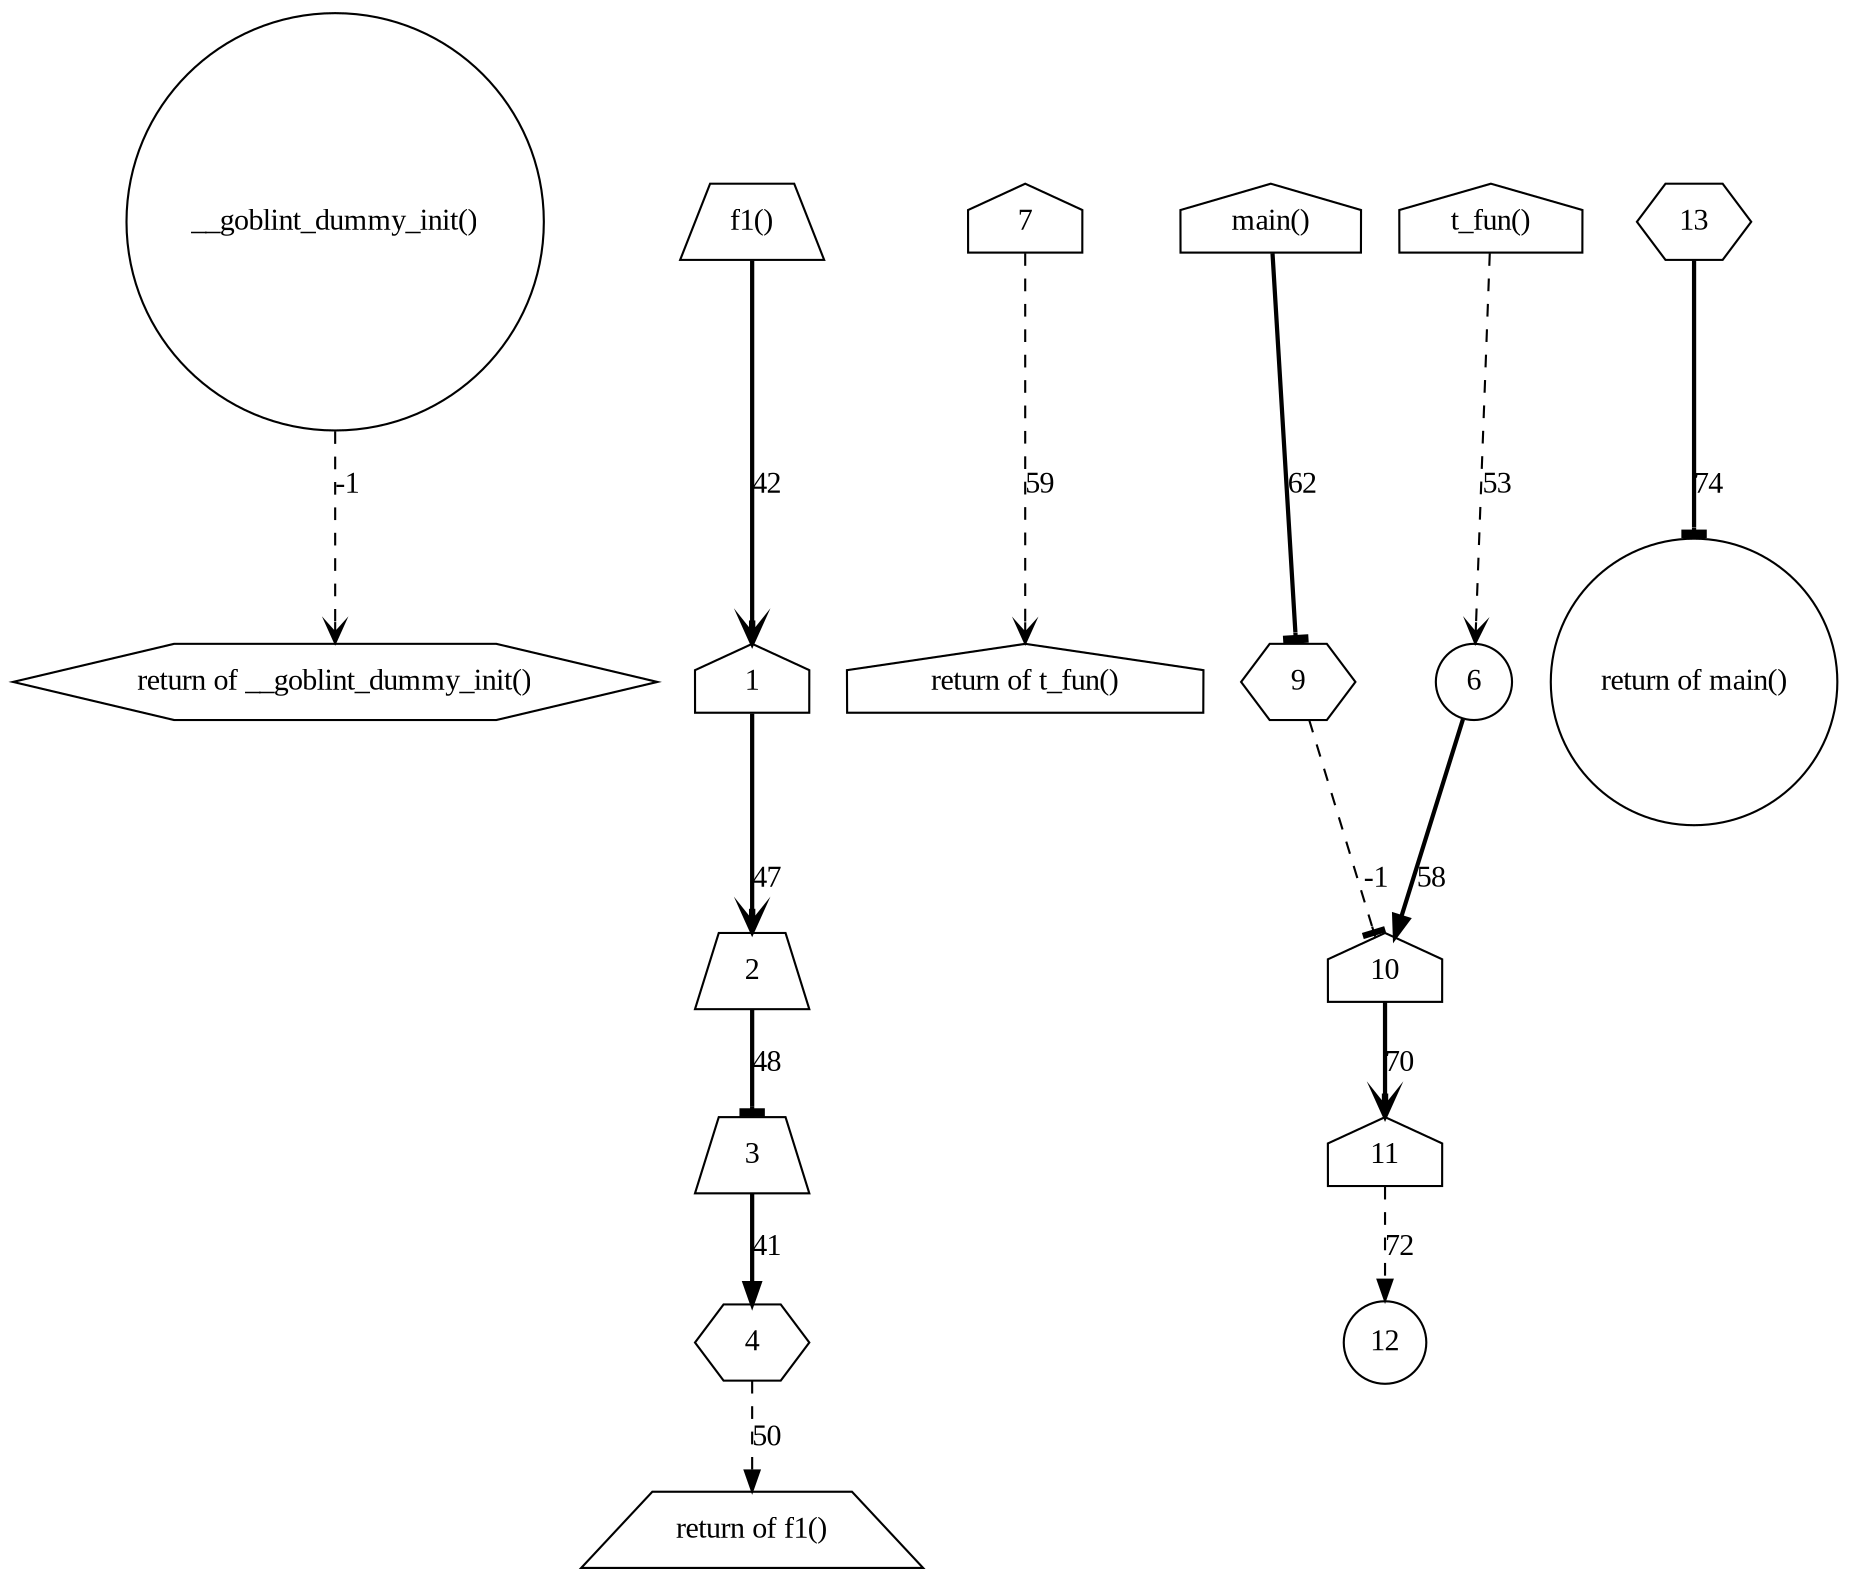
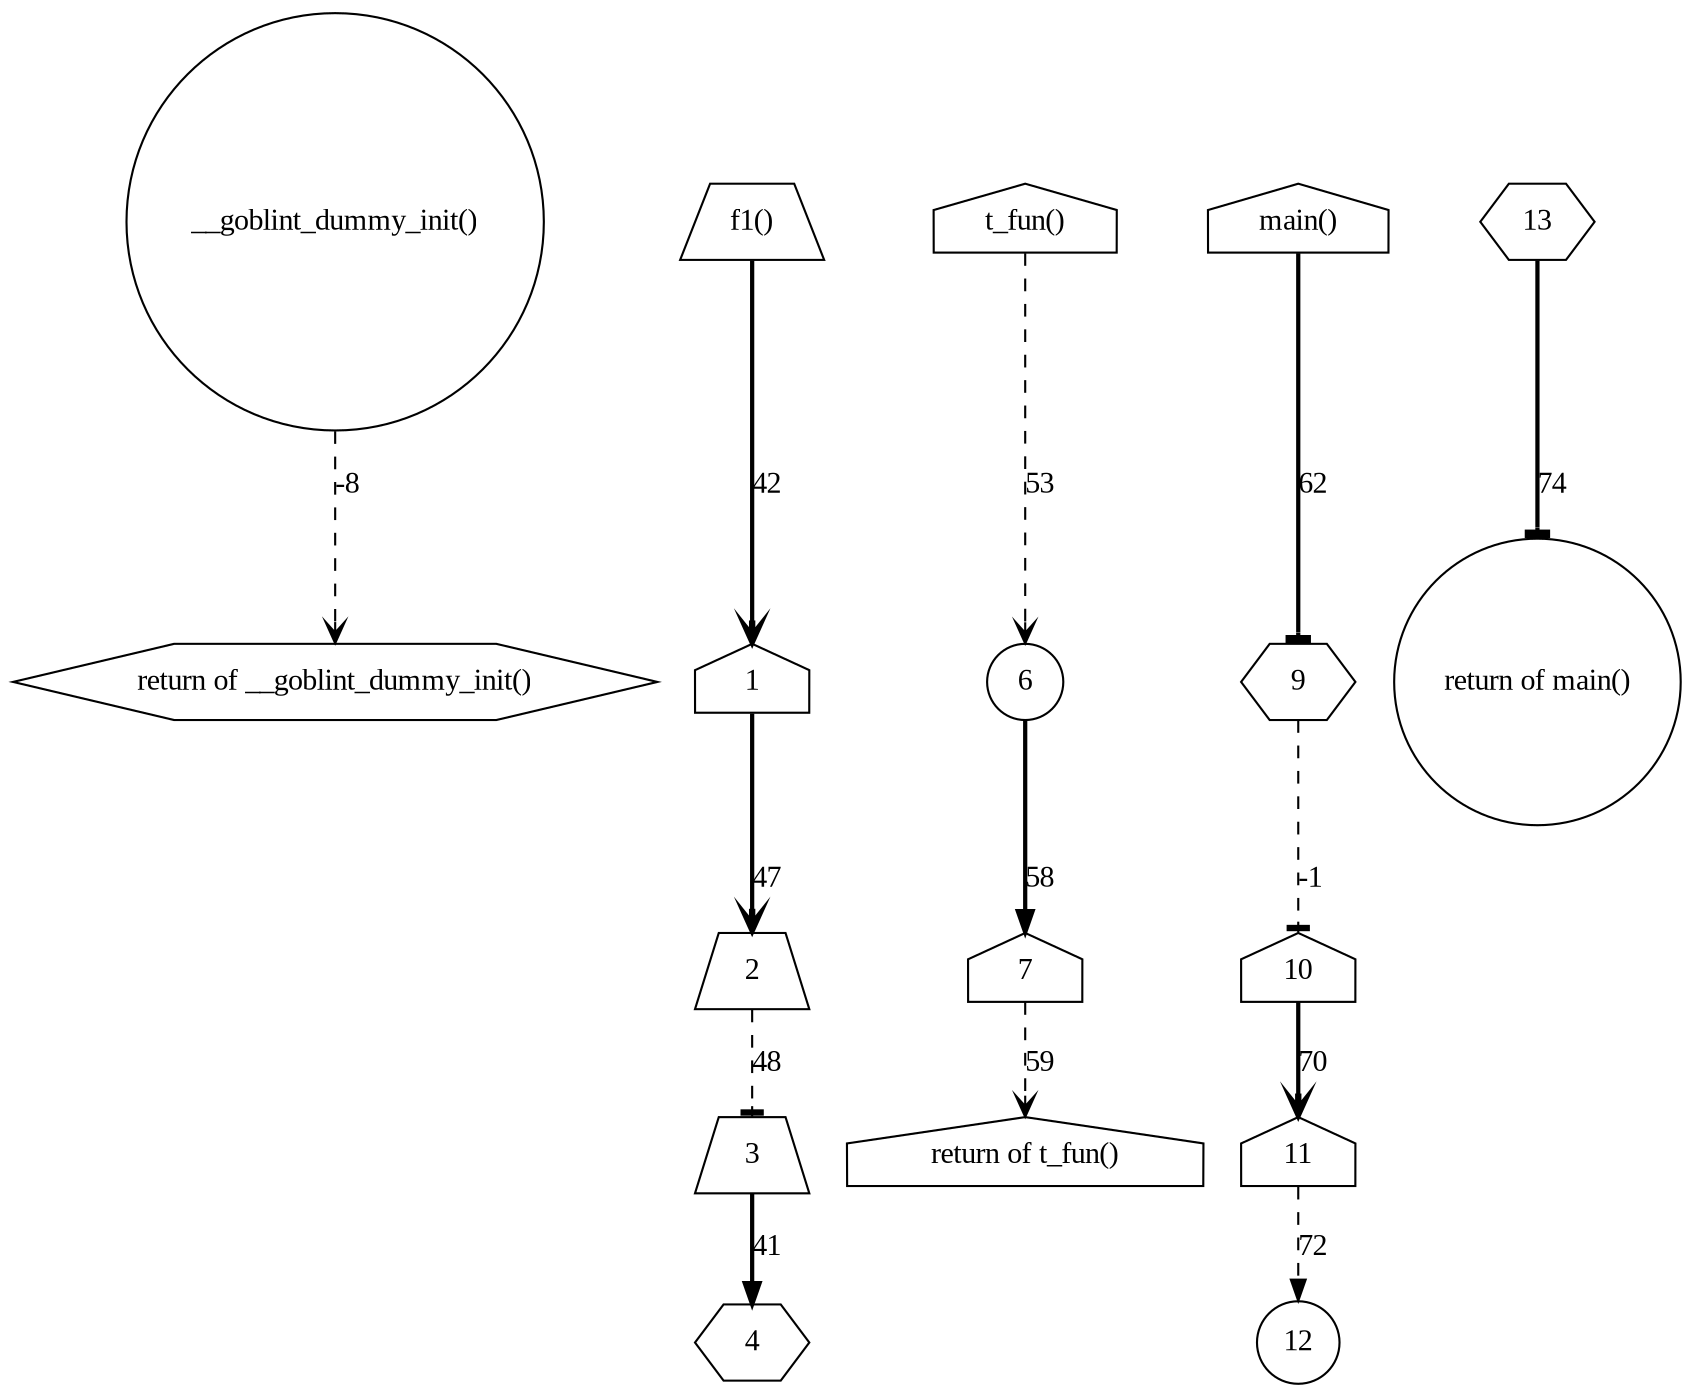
(348, 485) -> (348, 485)
(1432, 818) -> (1025, 815)
(752, 1058) -> (752, 1058)
(752, 1530) -> none
